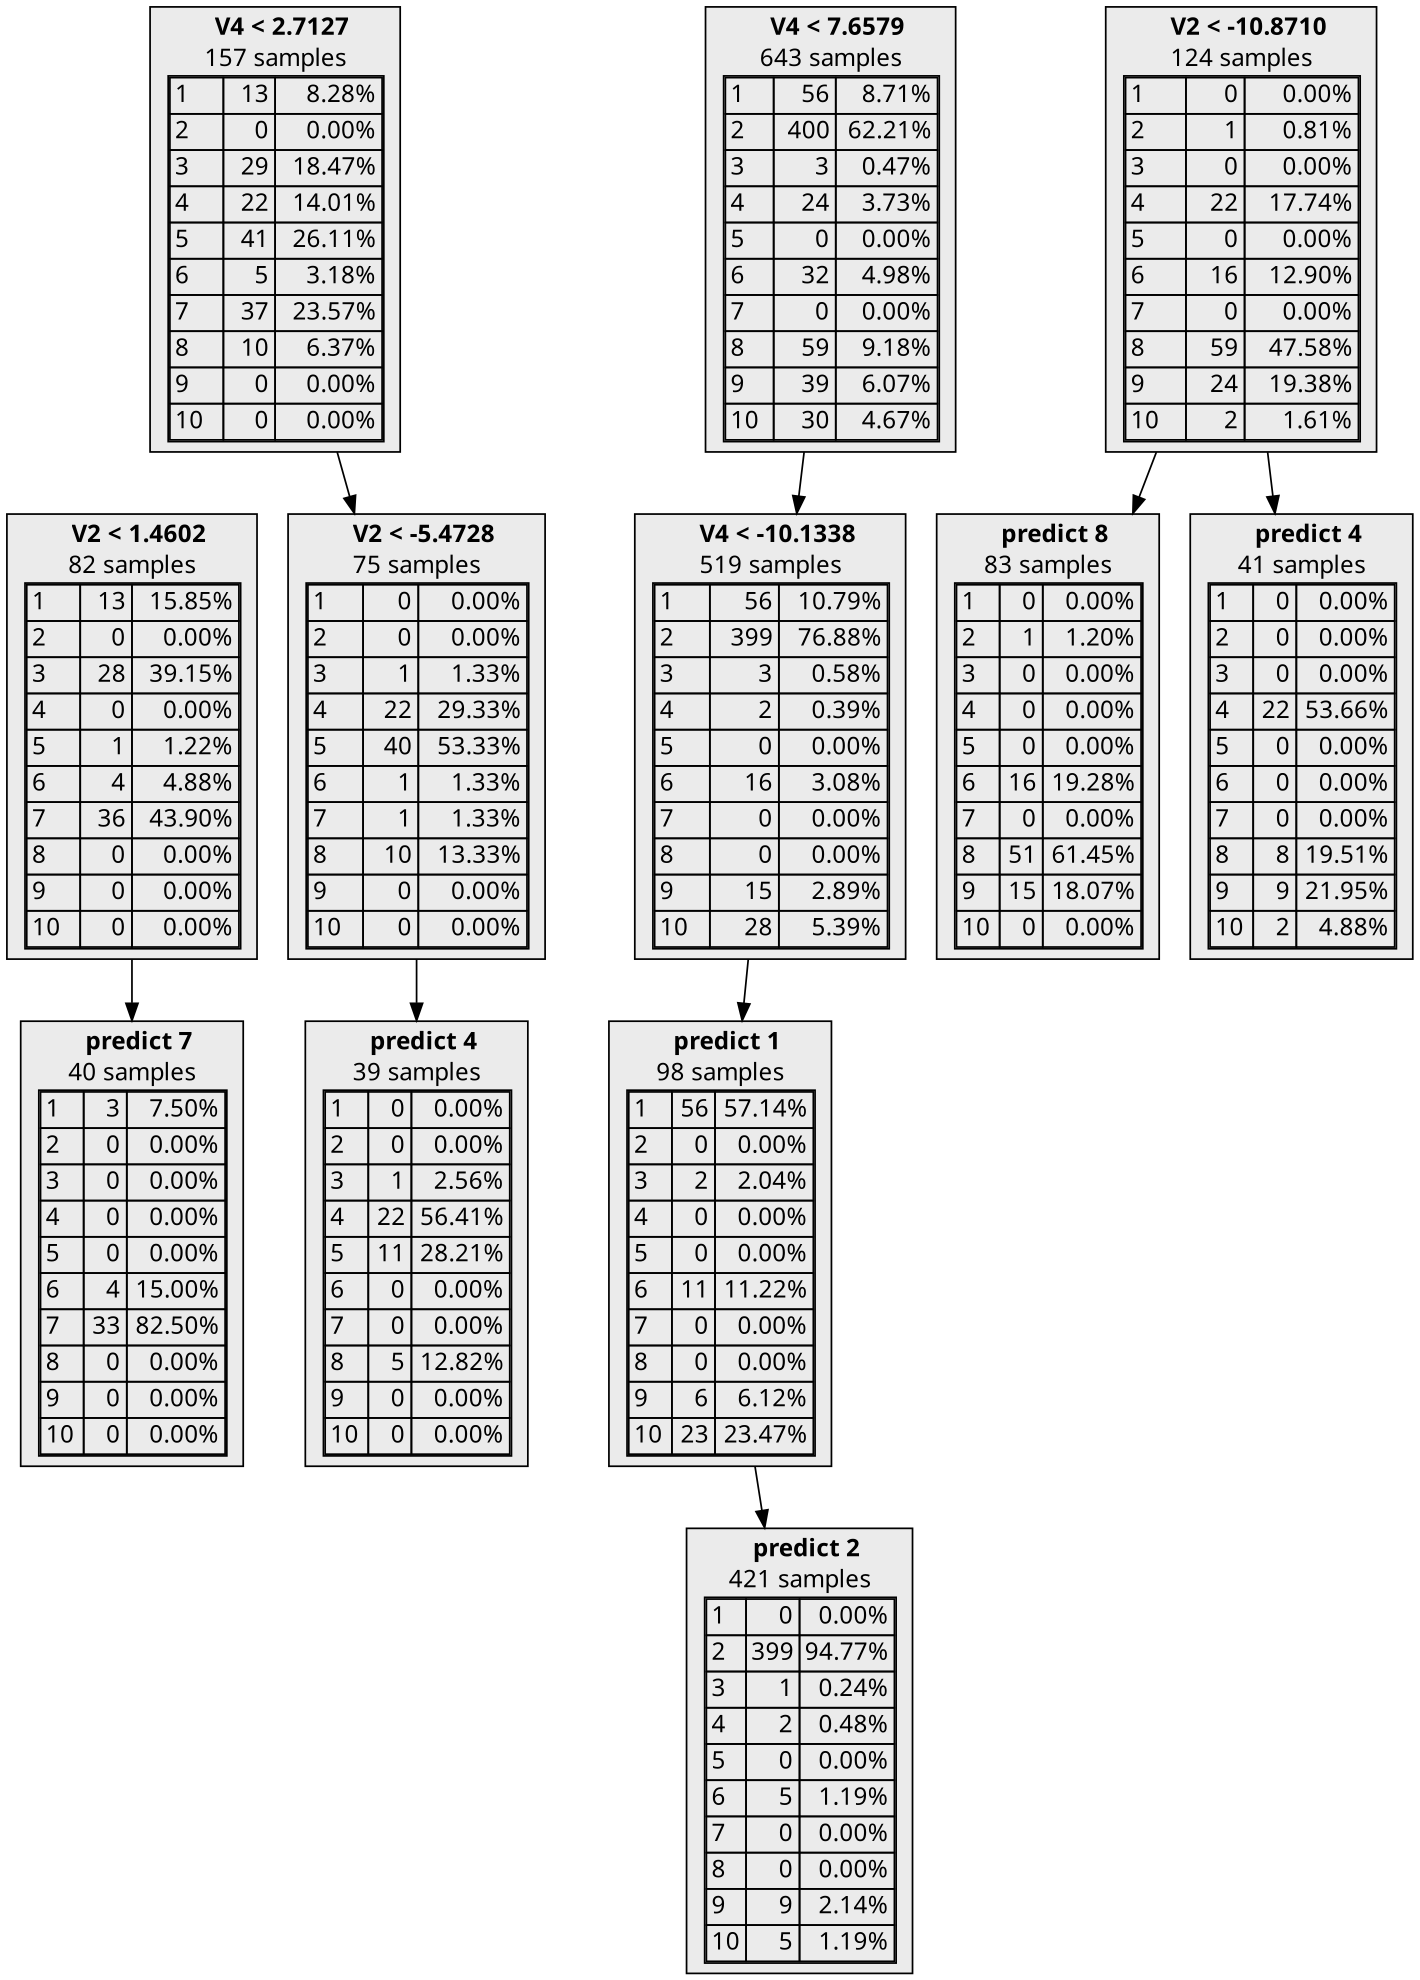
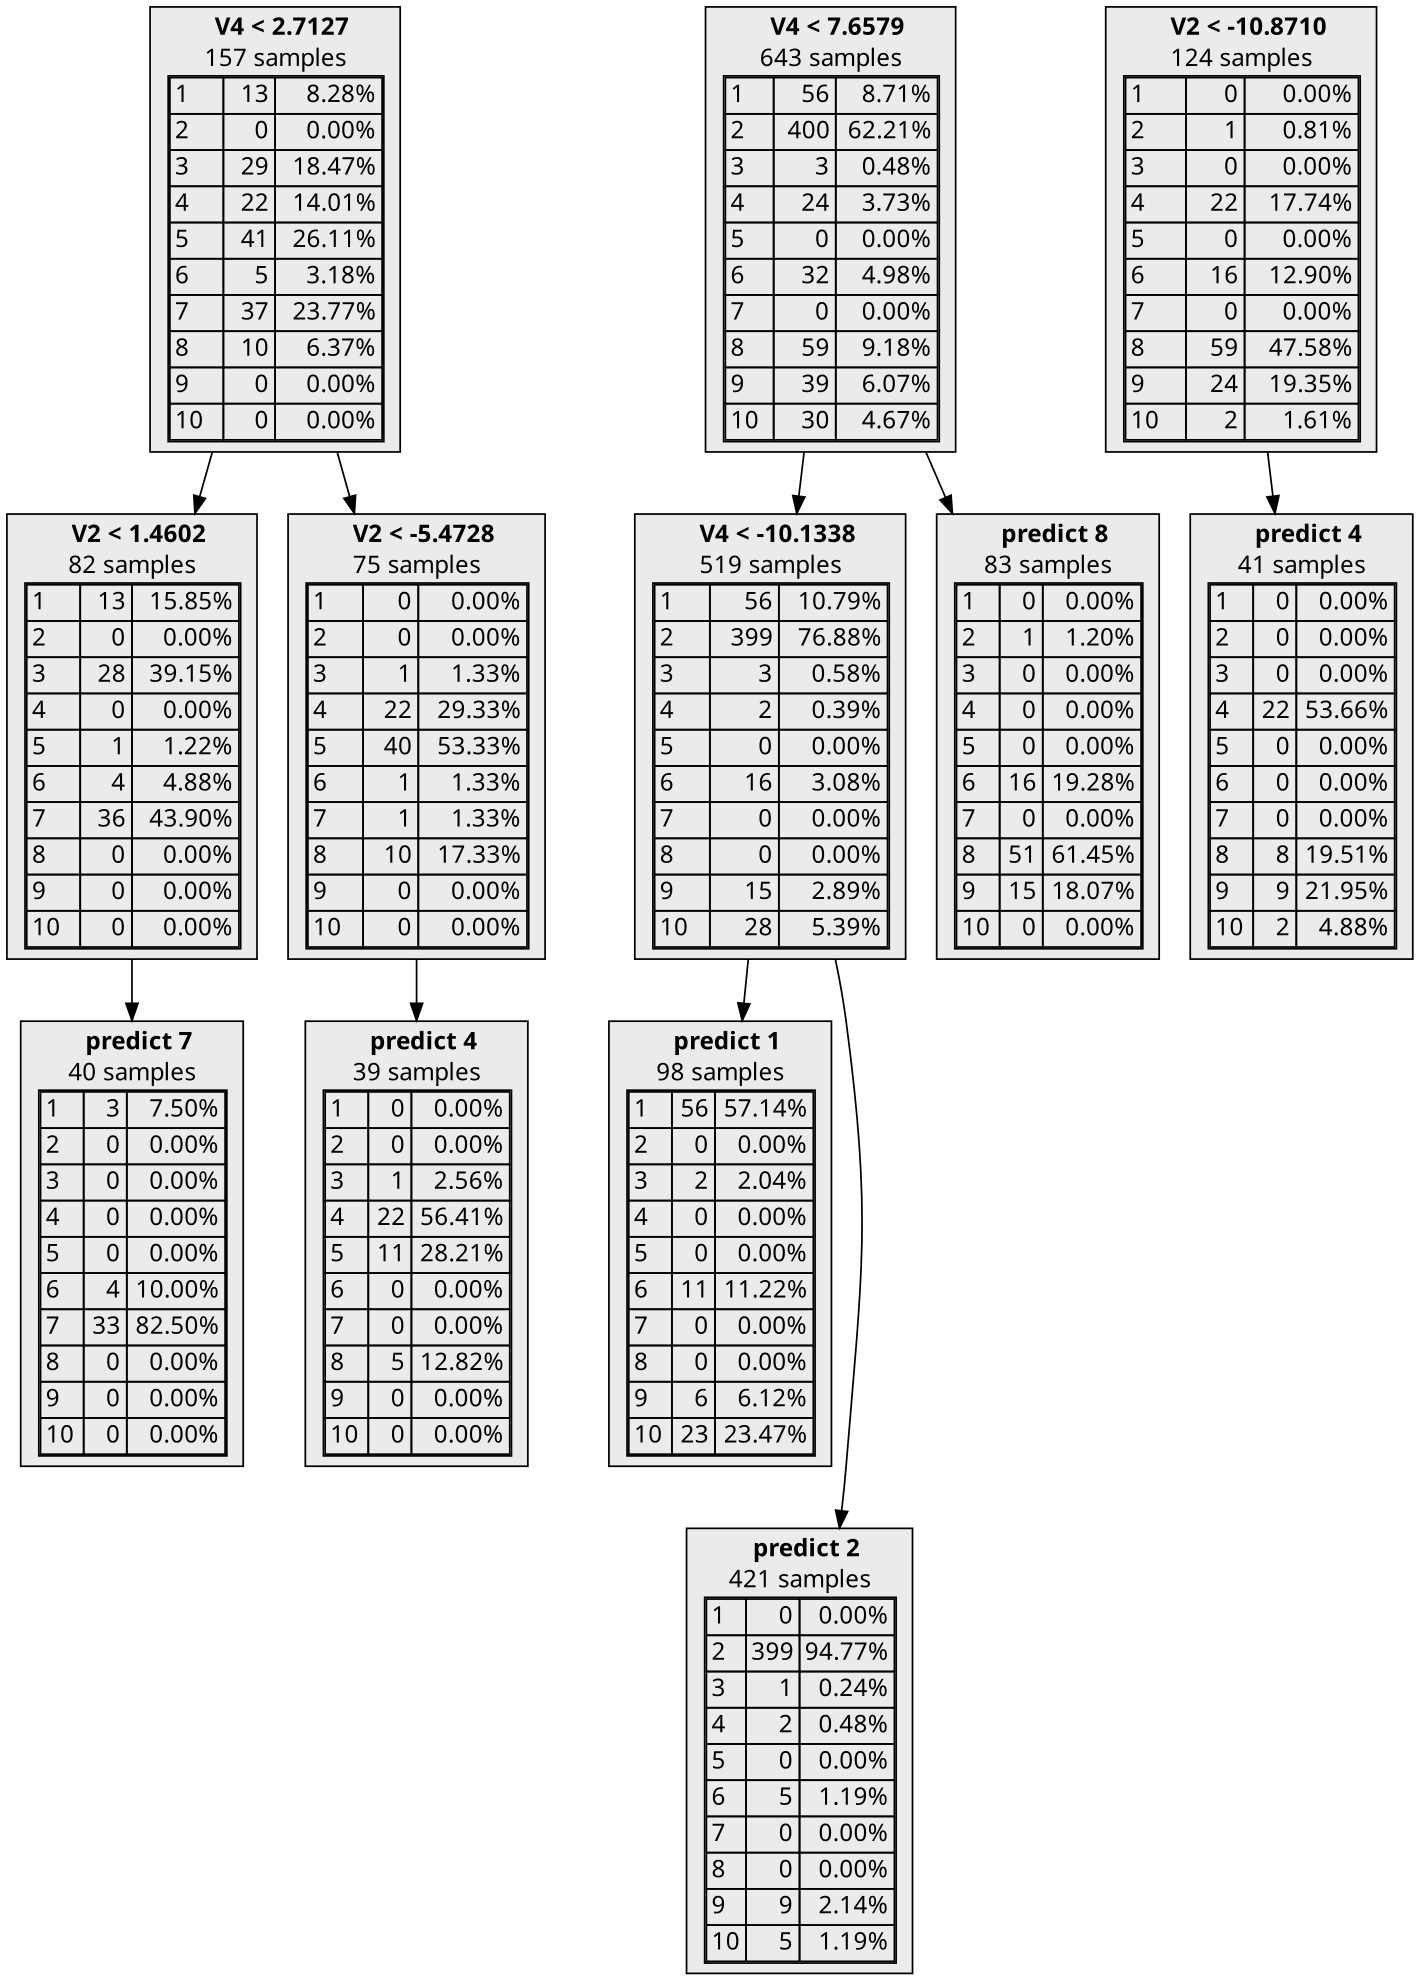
(897, 167) -> (897, 167)
(335, 312) -> (335, 312)
(1311, 385) -> (1311, 385)
none -> (206, 474)
(1148, 475) -> (936, 475)
(480, 856) -> (480, 856)
(178, 1290) -> (178, 1290)
(758, 1488) -> (862, 1235)
